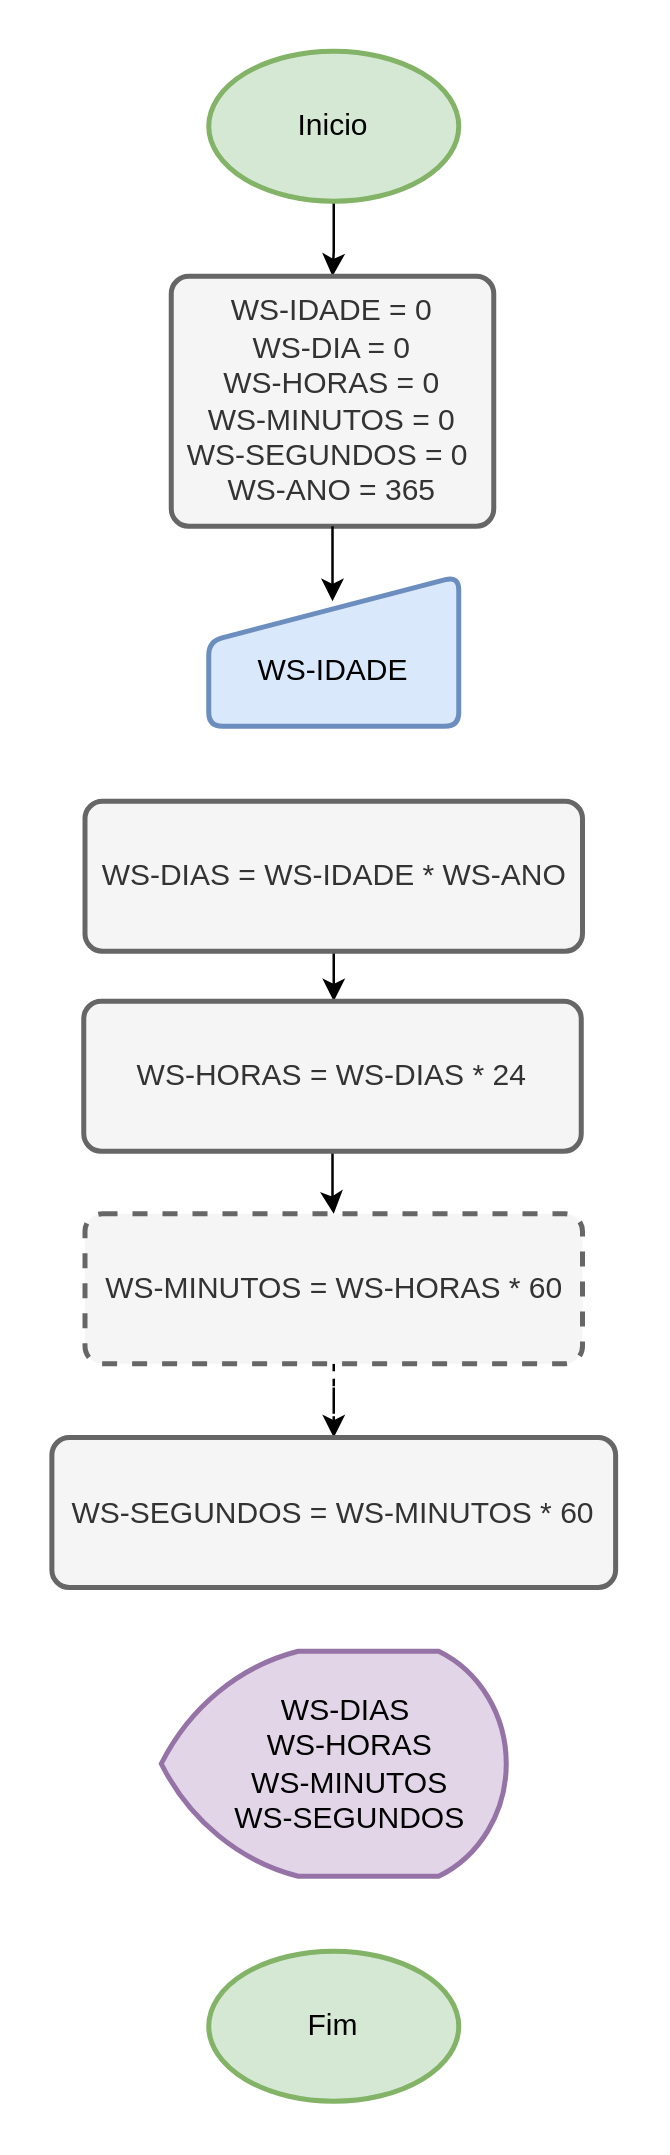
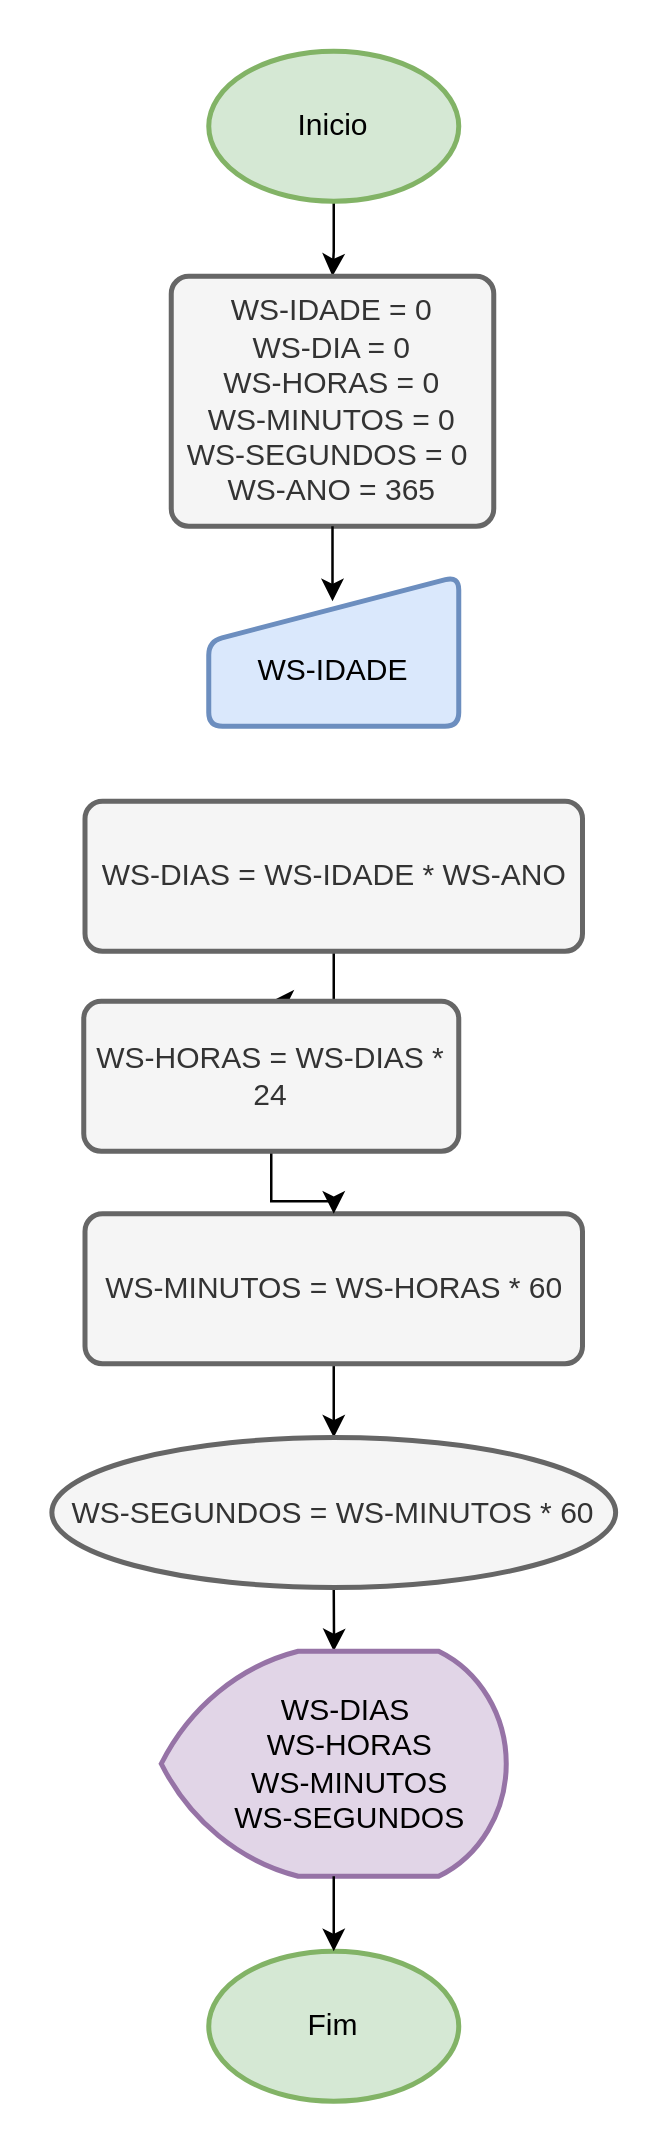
(333, 1076) -> (271, 1076)
(334, 1289) -> (334, 1289)
(334, 1376) -> (334, 1376)
(334, 1513) -> (334, 1513)
none -> (334, 1614)
none -> (334, 1905)
